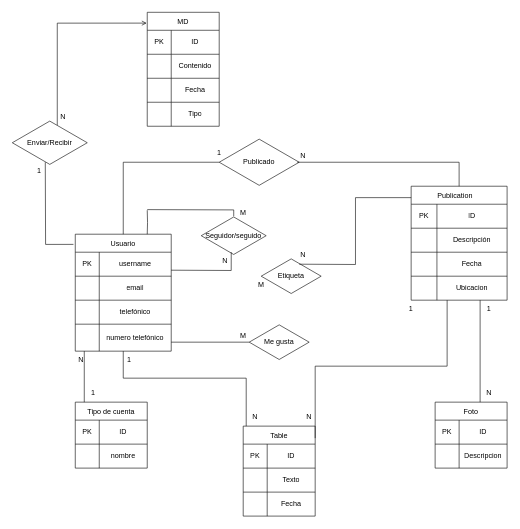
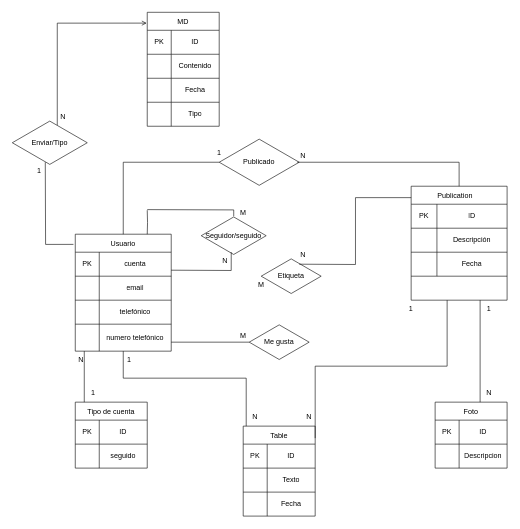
(50, 143) -> (50, 143)
(135, 264) -> (135, 264)
(472, 288) -> none
(123, 456) -> (123, 456)
